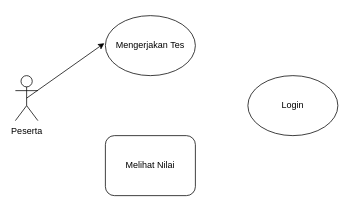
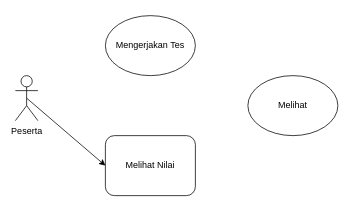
(69, 68) -> none
(293, 105) -> (293, 105)
none -> (65, 131)
